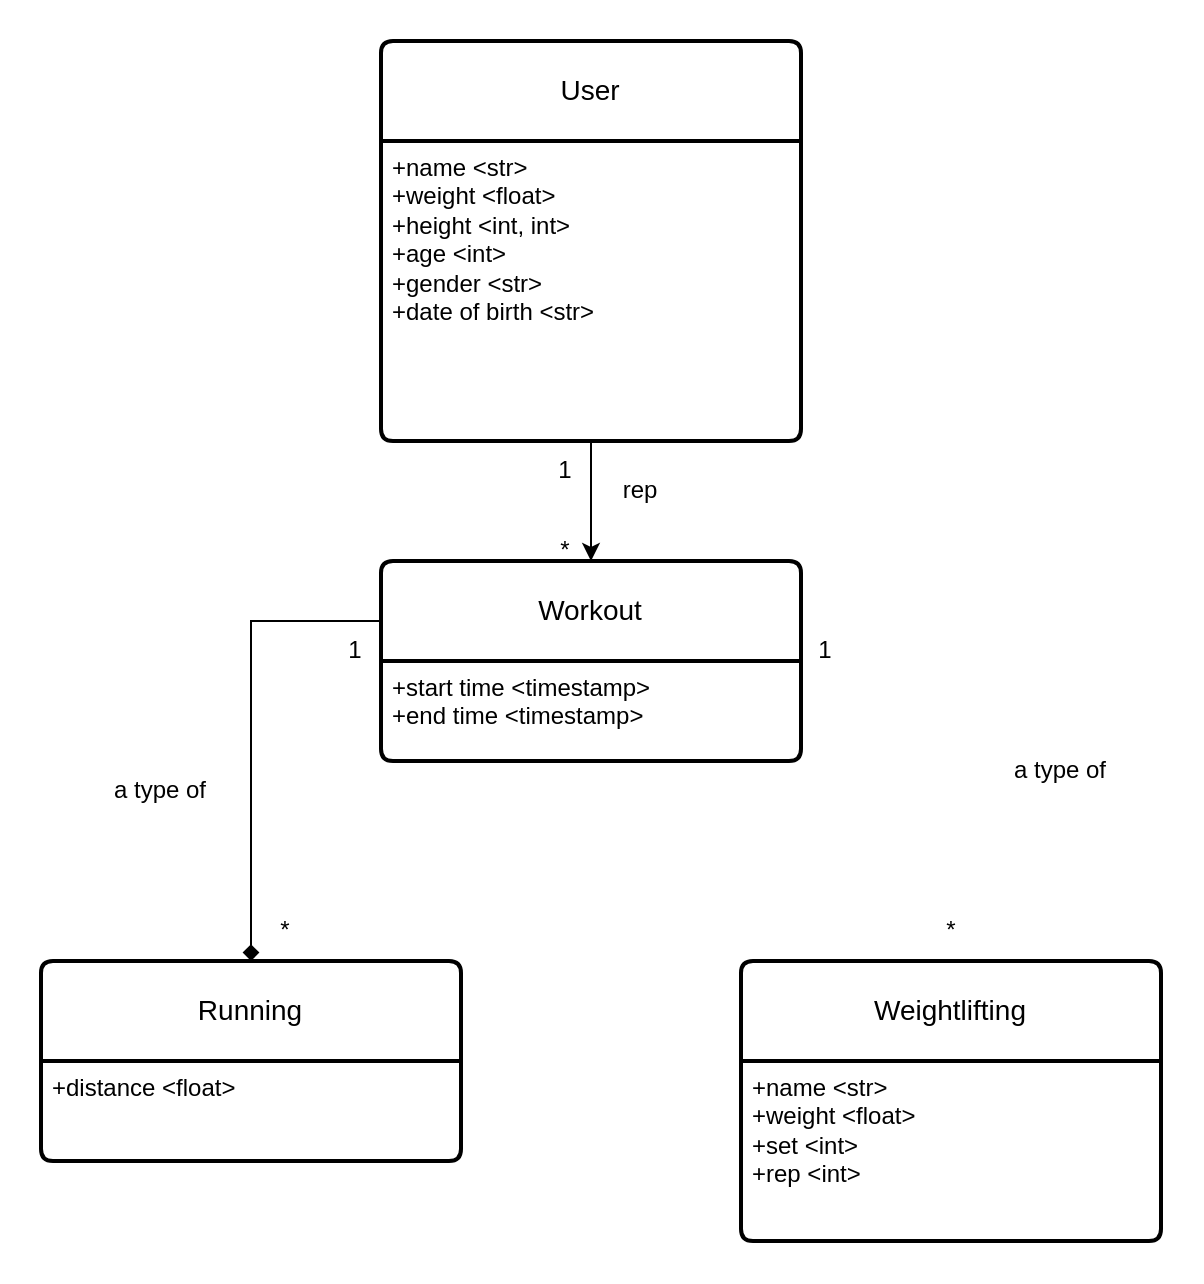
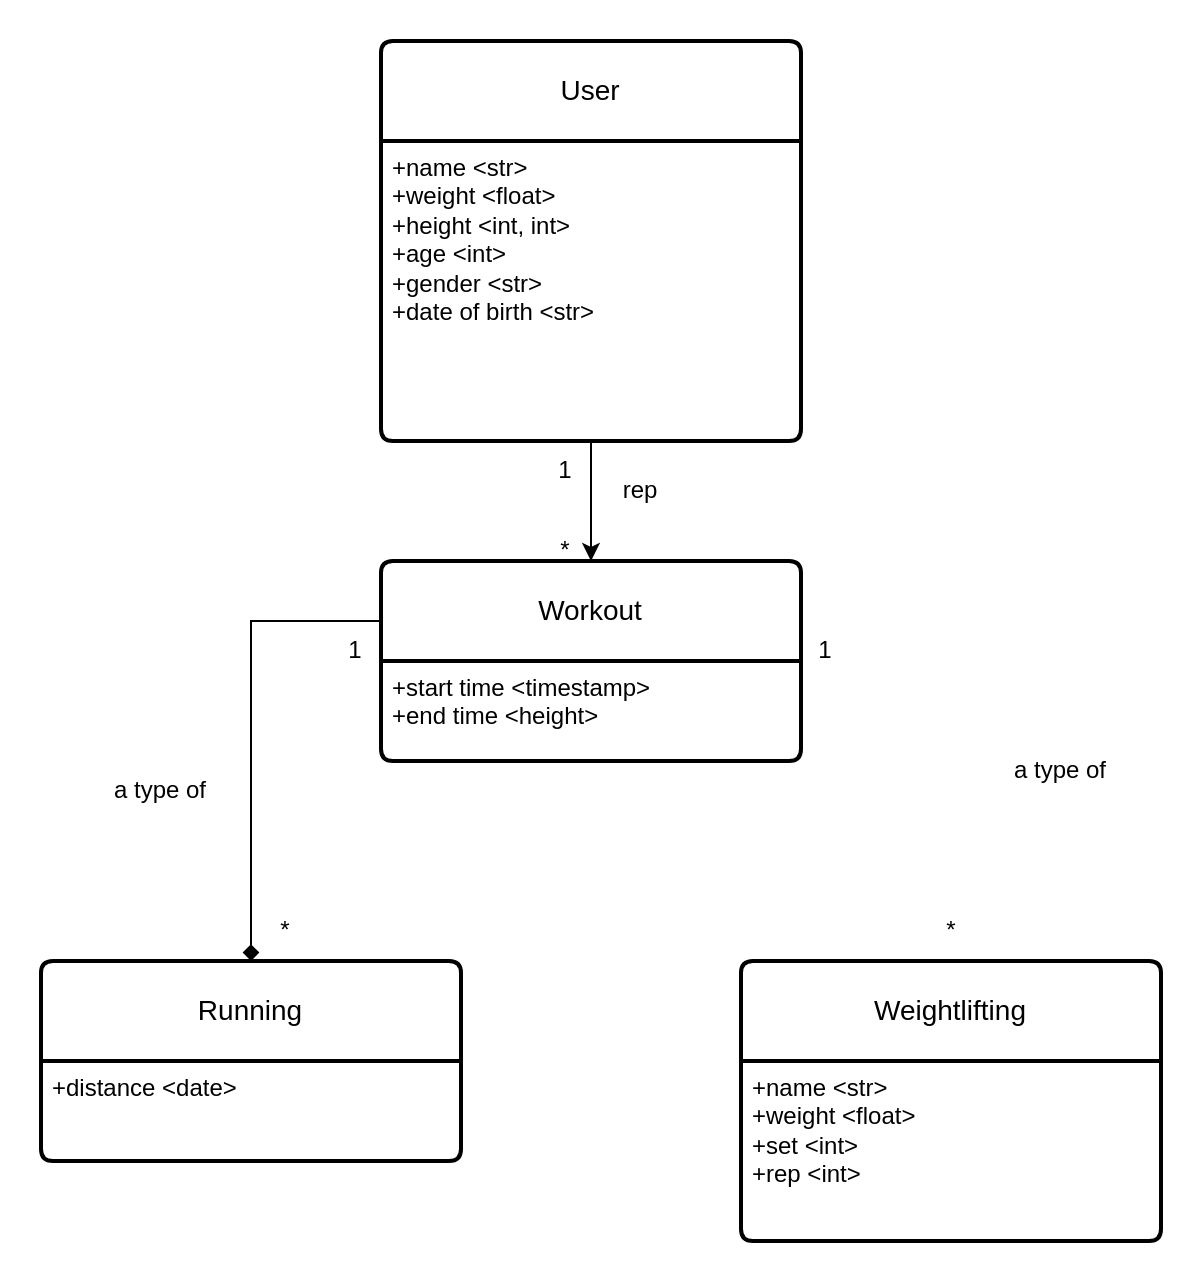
(535, 704) -> (535, 704)
(158, 1089) -> (154, 1089)
